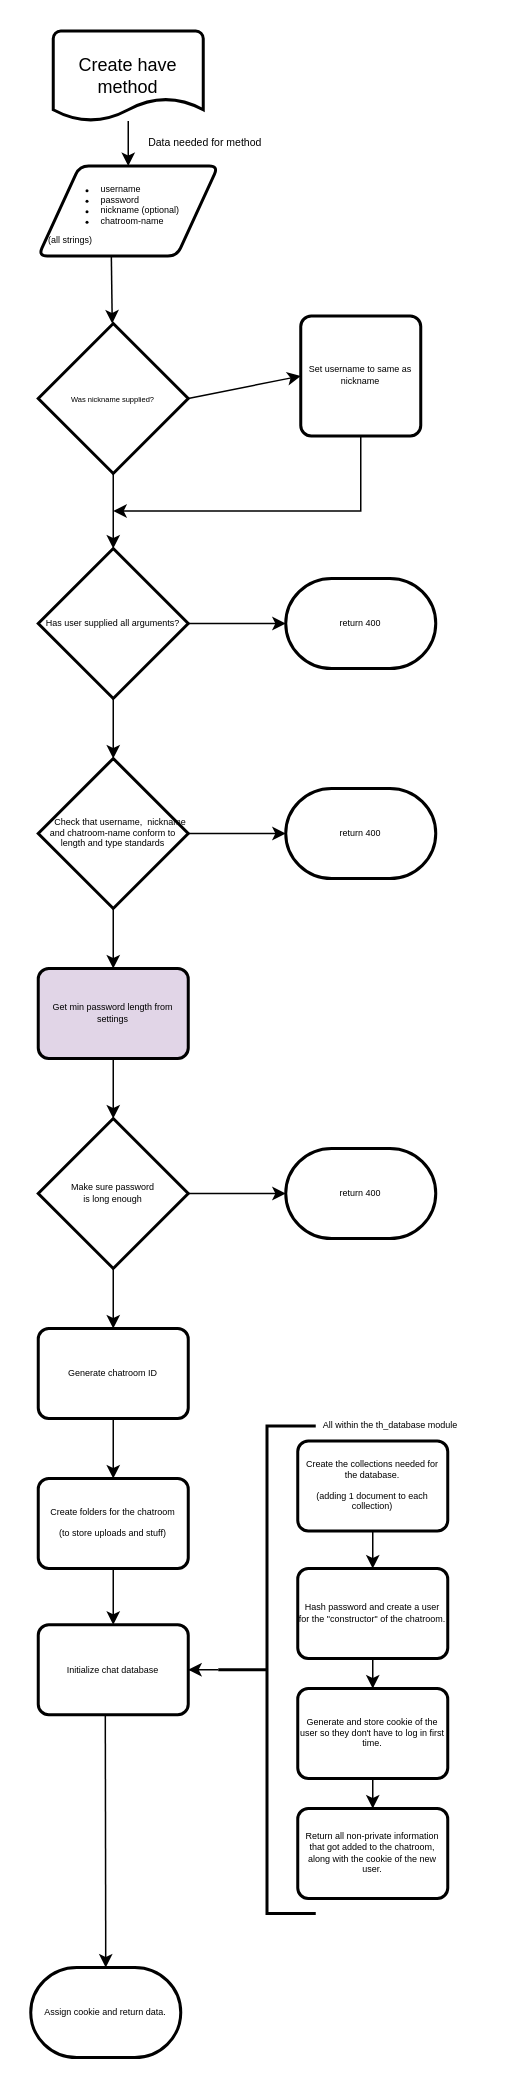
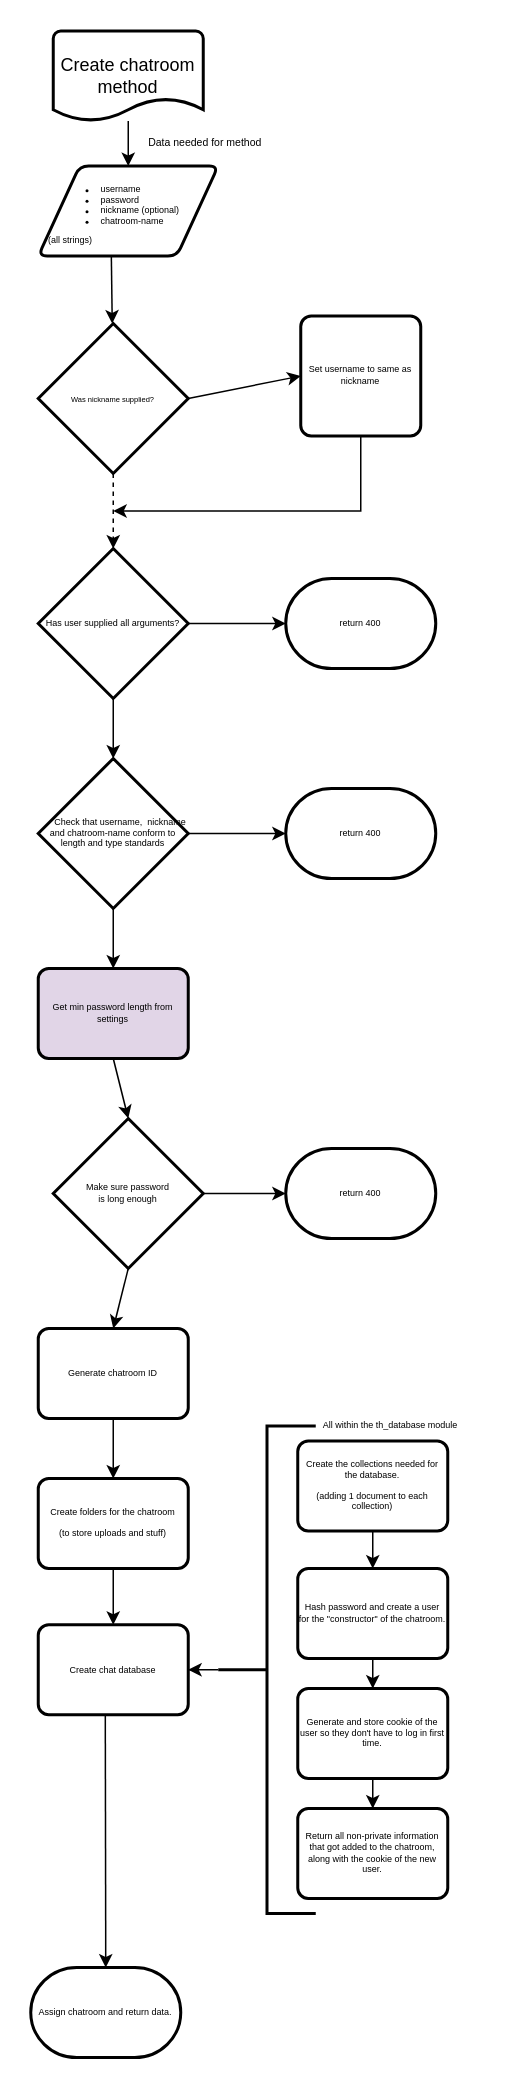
(128, 76) -> (128, 76)
(113, 506) -> (113, 506)
(113, 1193) -> (128, 1193)
(113, 1670) -> (113, 1670)
(106, 2012) -> (106, 2012)
